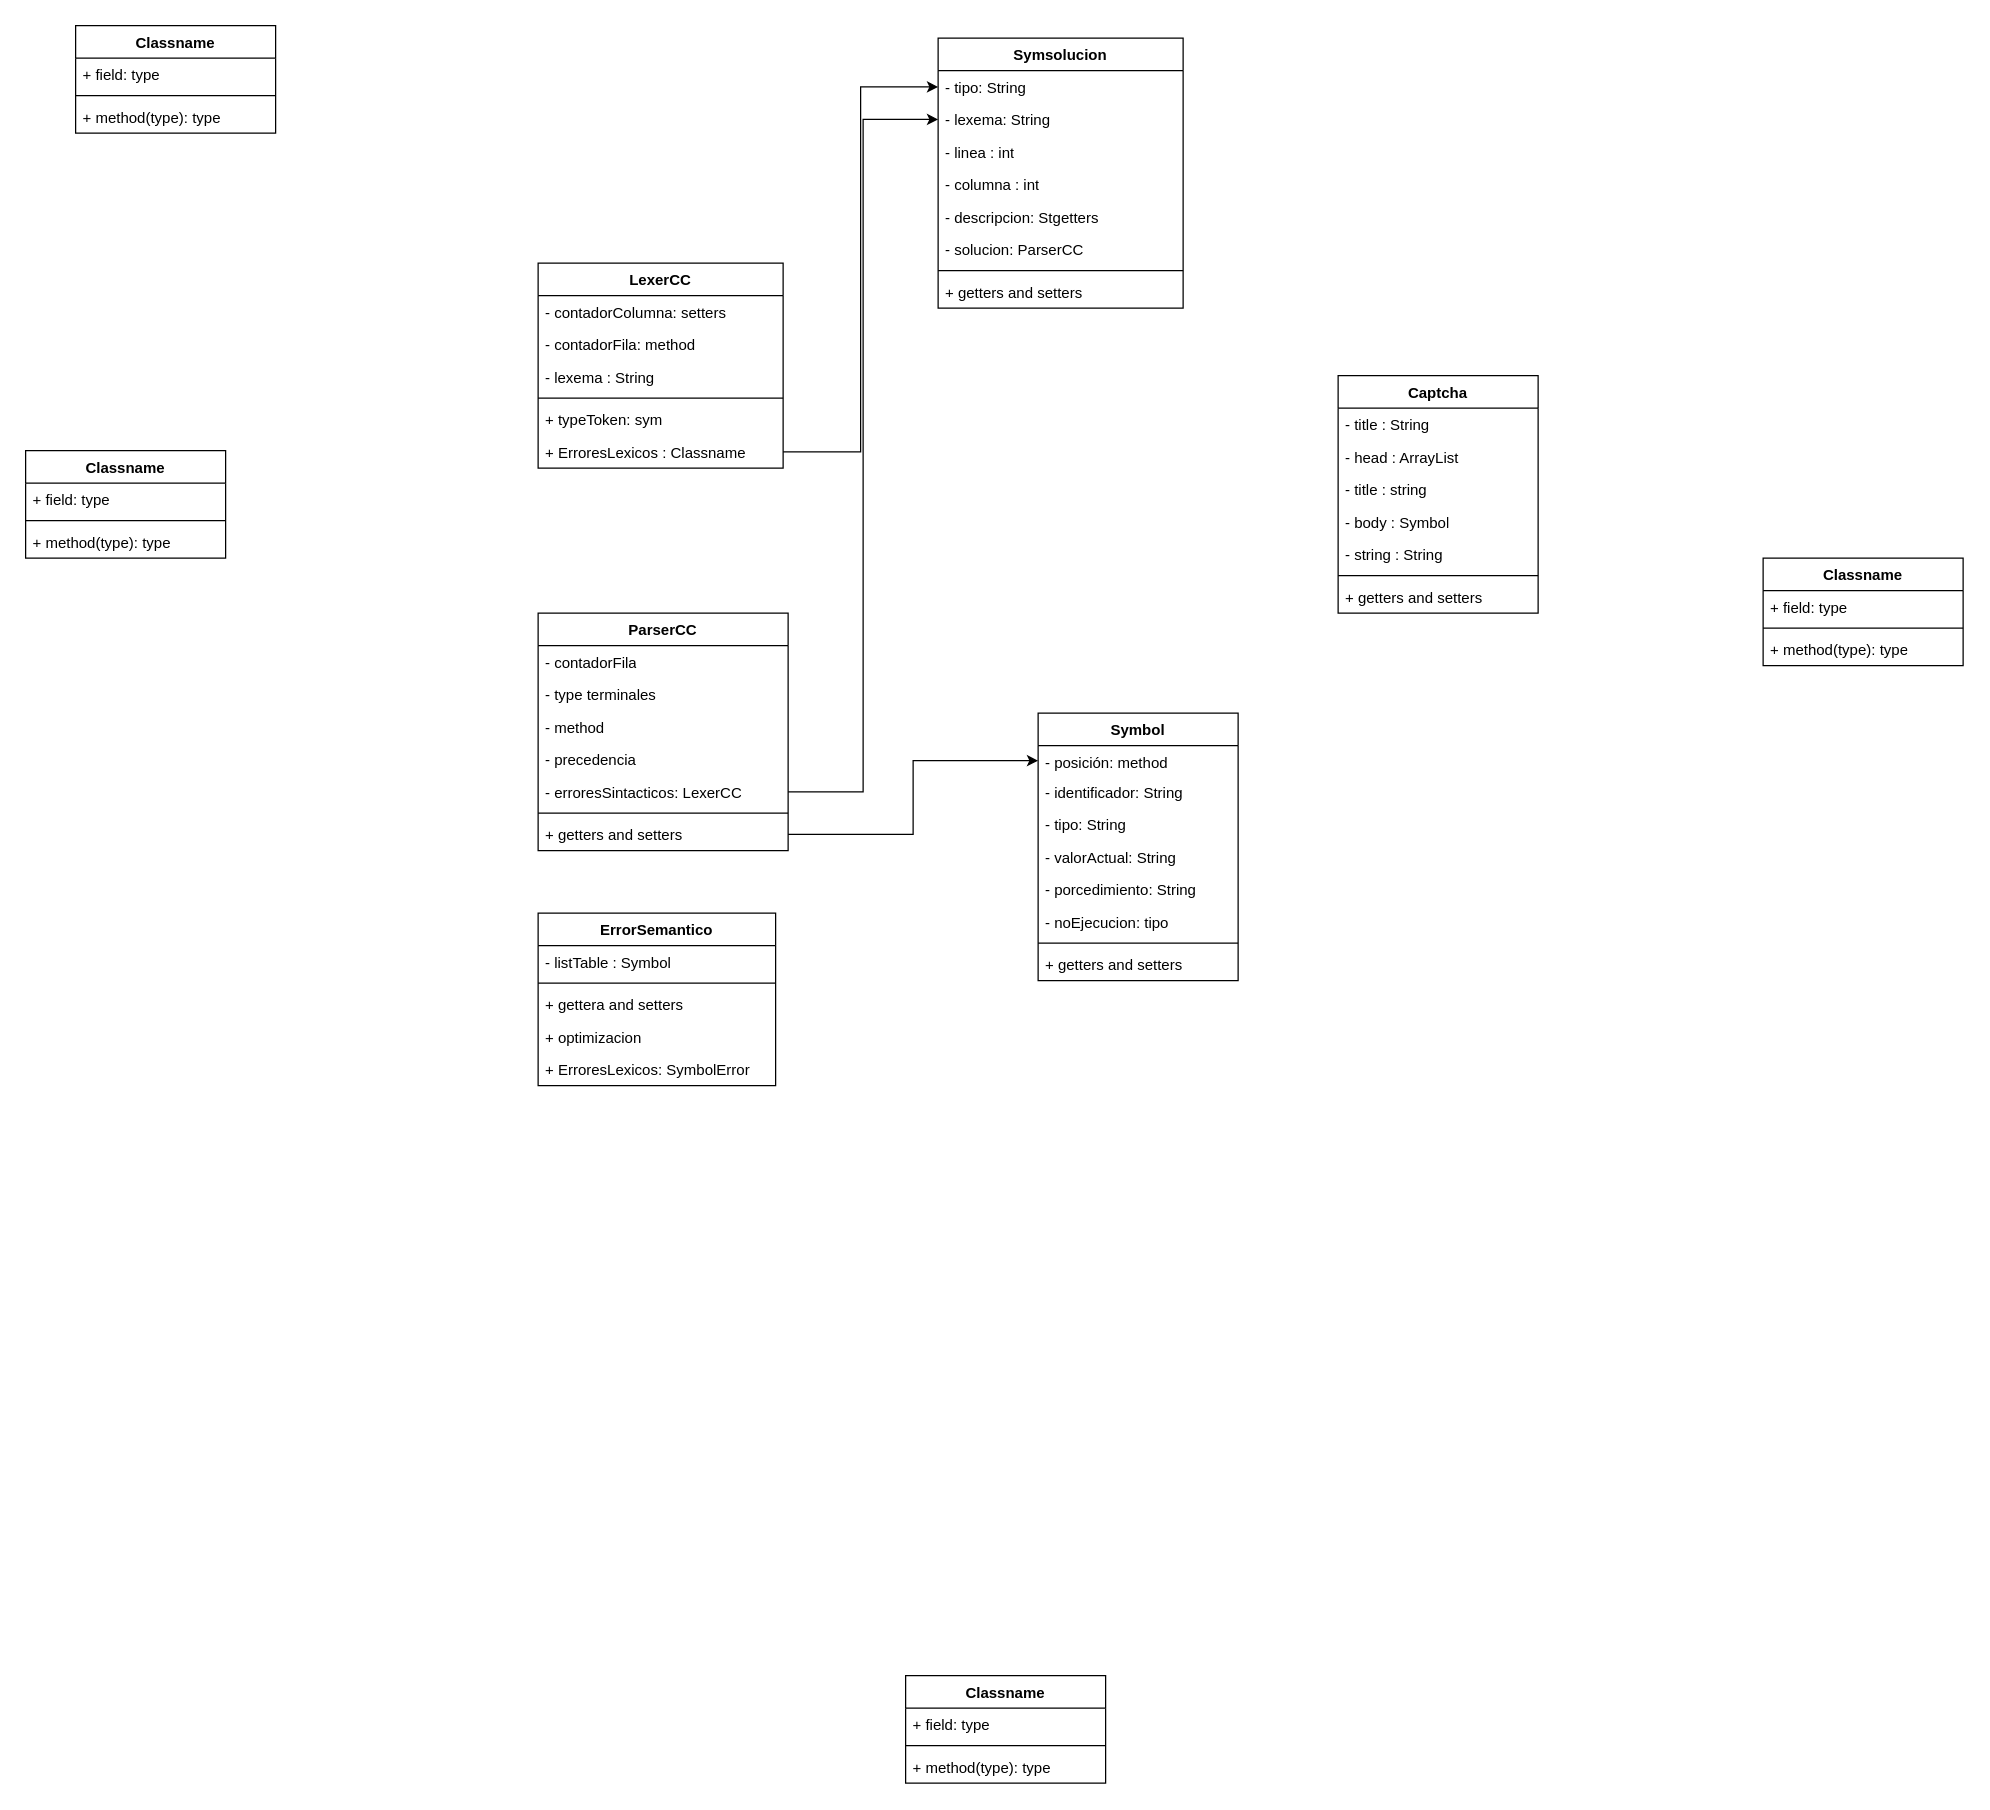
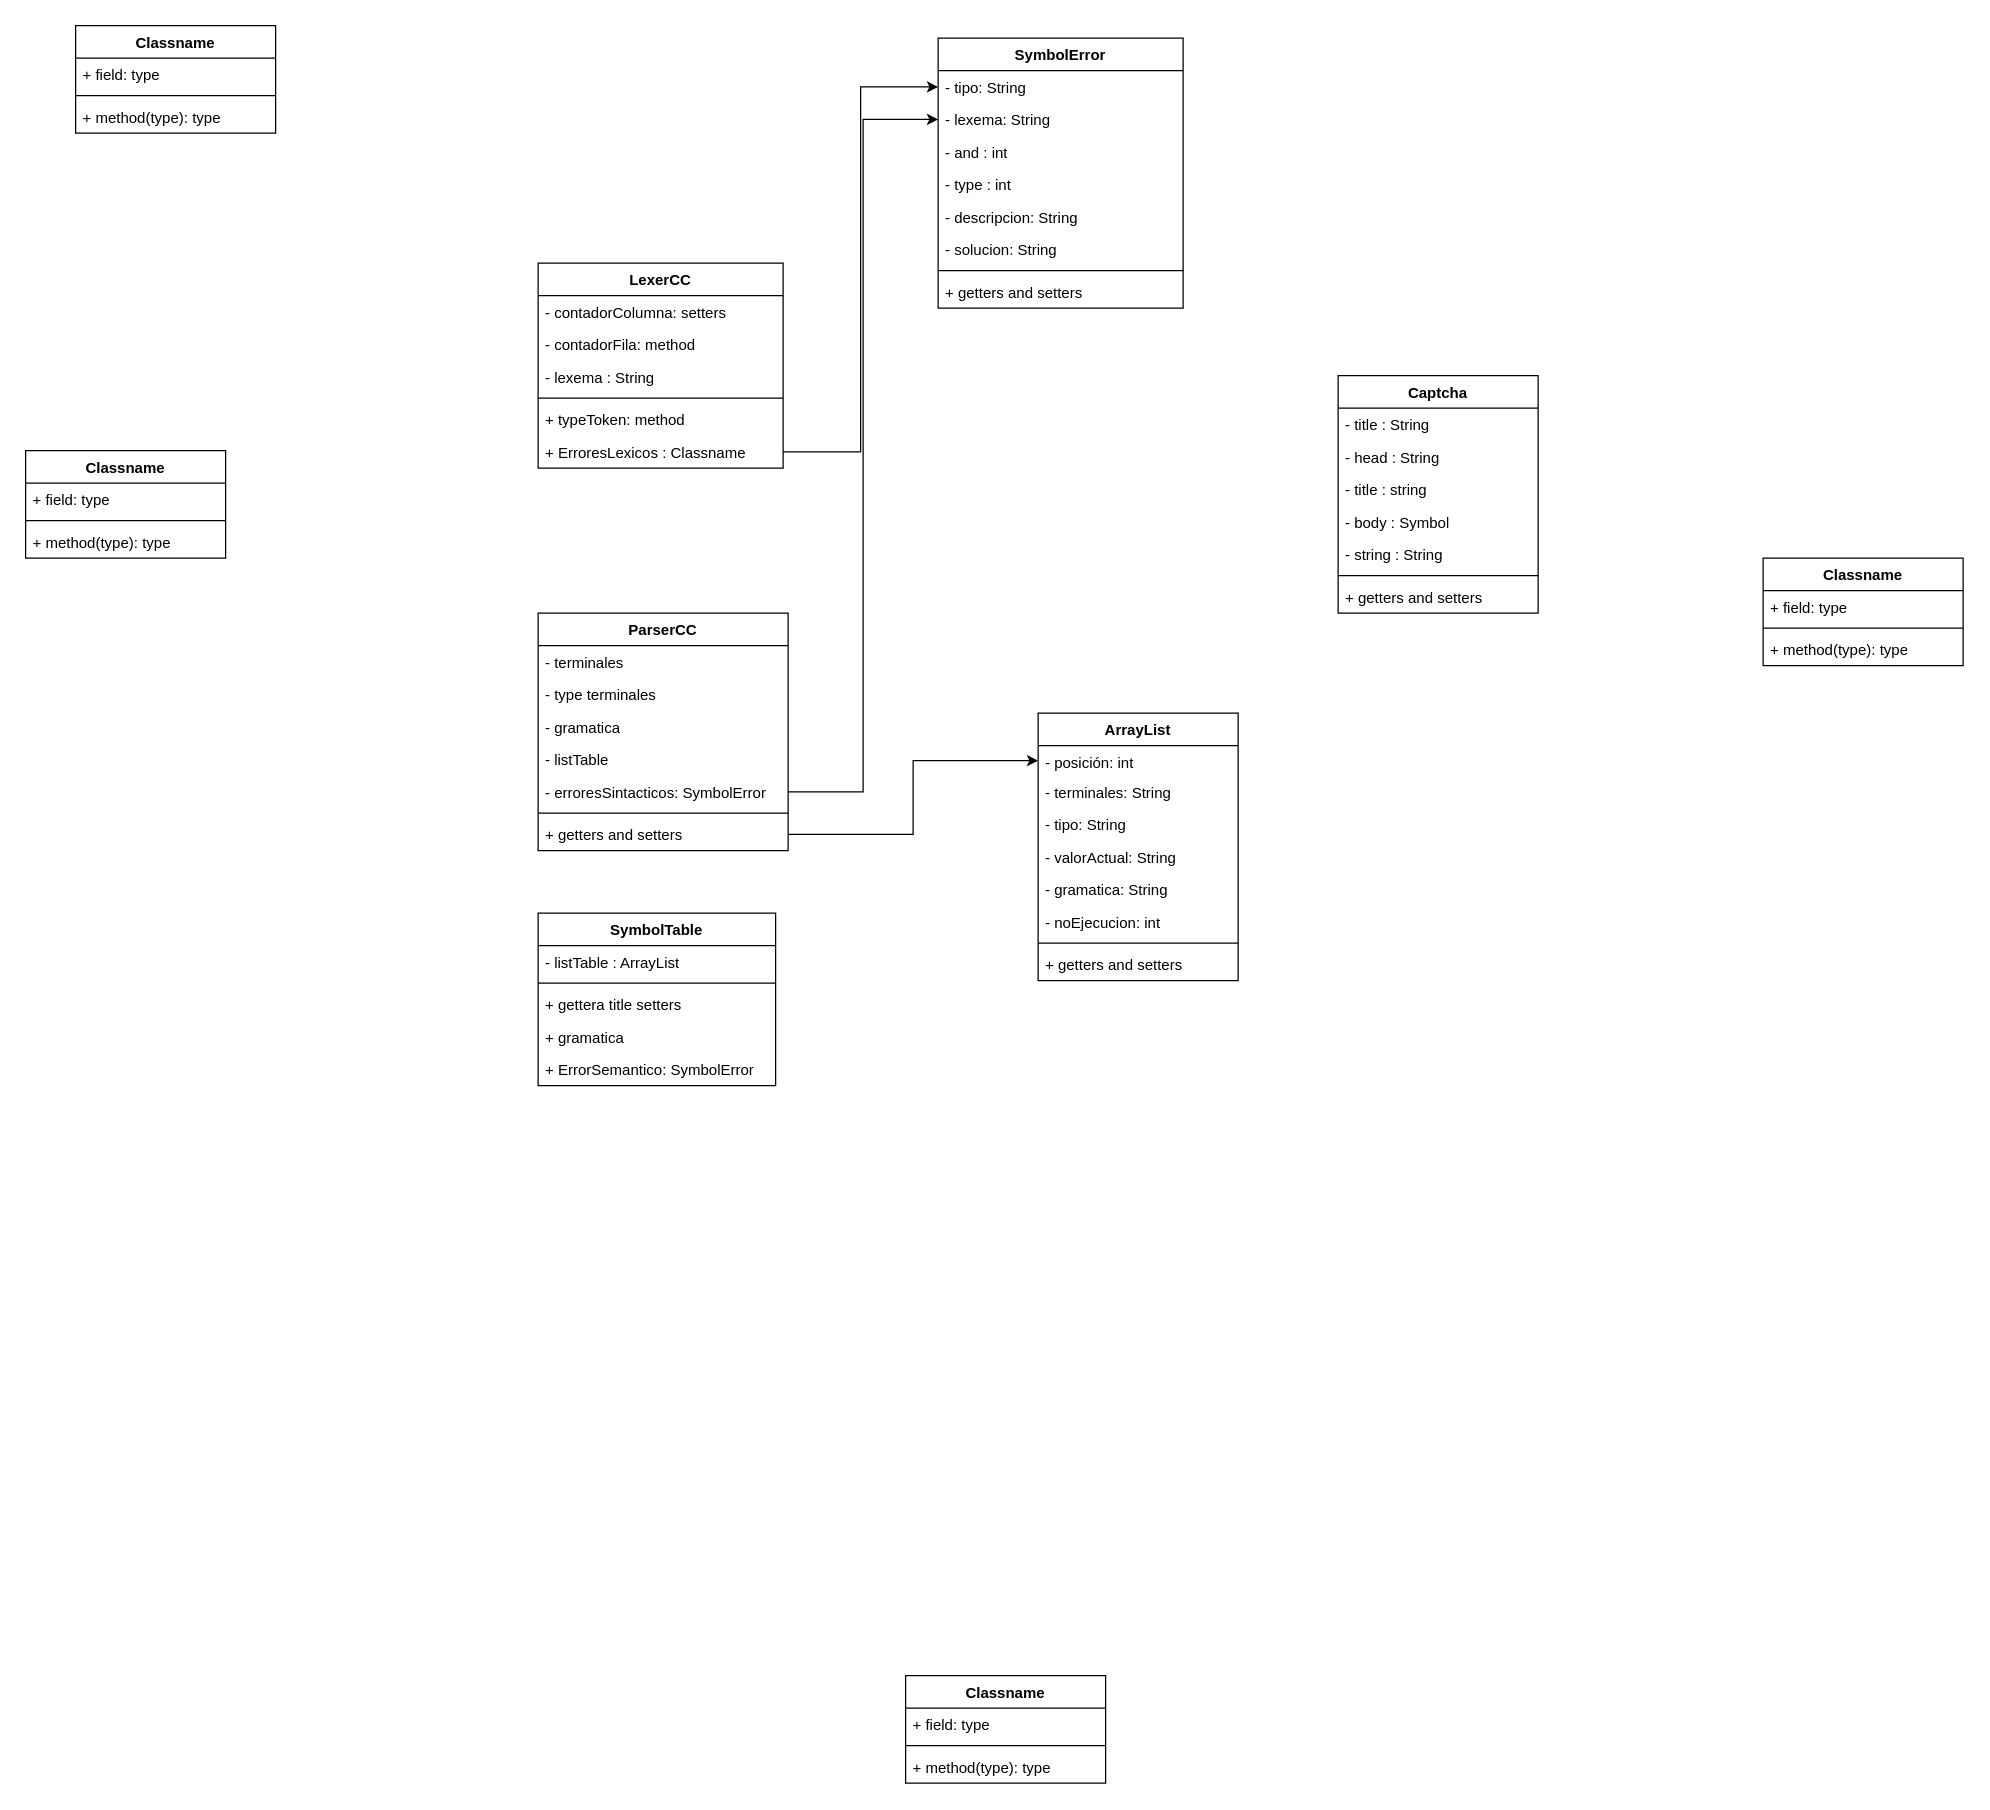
(1061, 56) -> (1061, 56)
(987, 153) -> (982, 153)
(997, 186) -> (986, 186)
(1037, 218) -> (1022, 218)
(1020, 251) -> (1010, 251)
(607, 421) -> (620, 421)
(1411, 458) -> (1399, 458)
(599, 663) -> (590, 663)
(577, 728) -> (588, 728)
(1138, 731) -> (1138, 731)
(596, 761) -> (584, 761)
(1111, 763) -> (1097, 763)
(658, 793) -> (664, 802)
(1129, 793) -> (1118, 793)
(1131, 891) -> (1116, 891)
(1116, 923) -> (1111, 923)
(657, 931) -> (657, 931)
(614, 963) -> (627, 963)
(628, 1006) -> (632, 1006)
(597, 1038) -> (588, 1038)
(658, 1071) -> (658, 1071)
